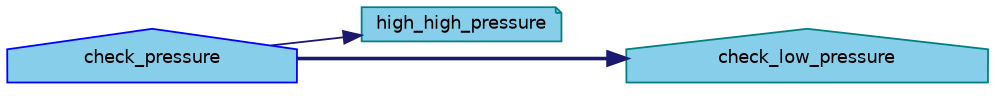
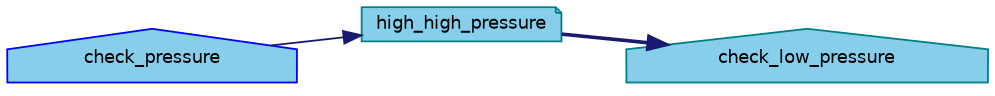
(452, 59) -> (605, 38)
